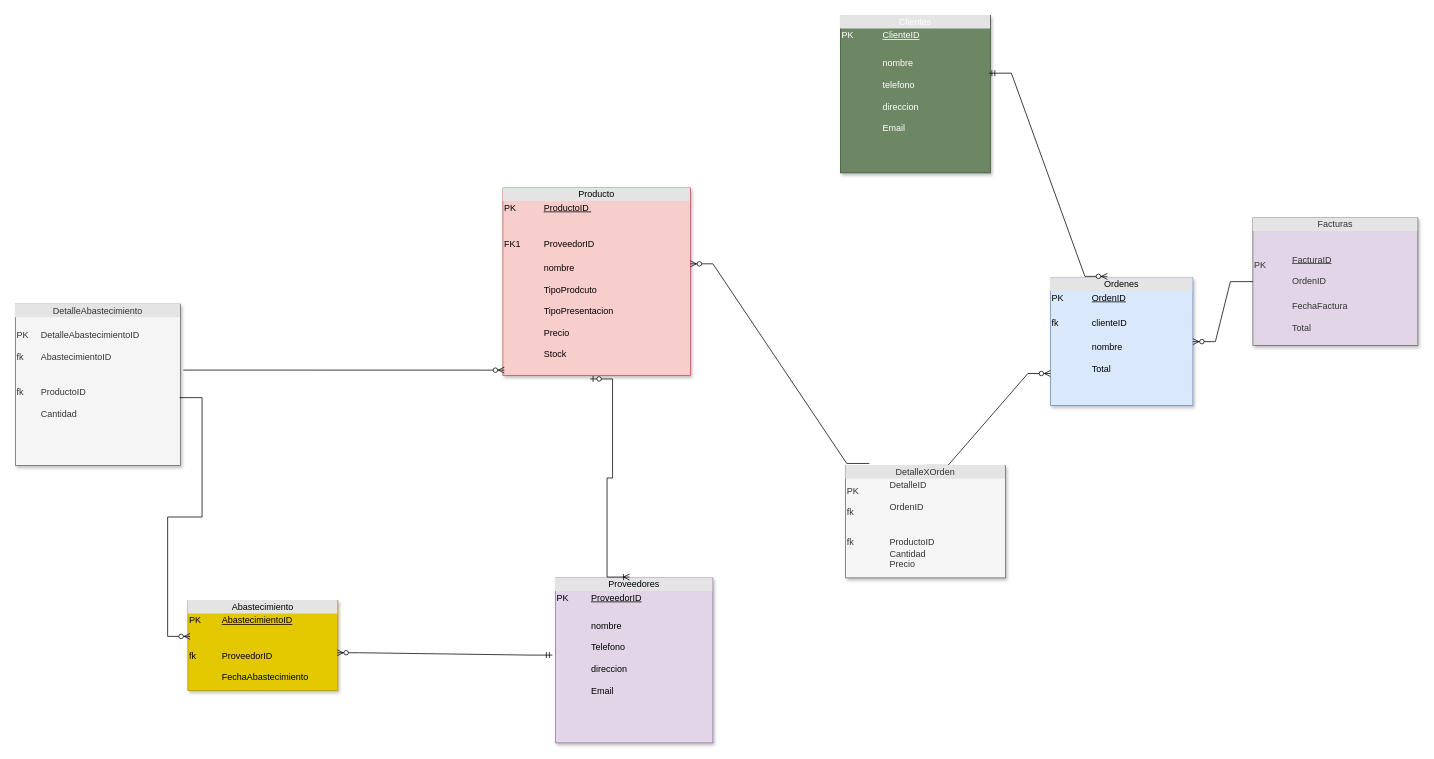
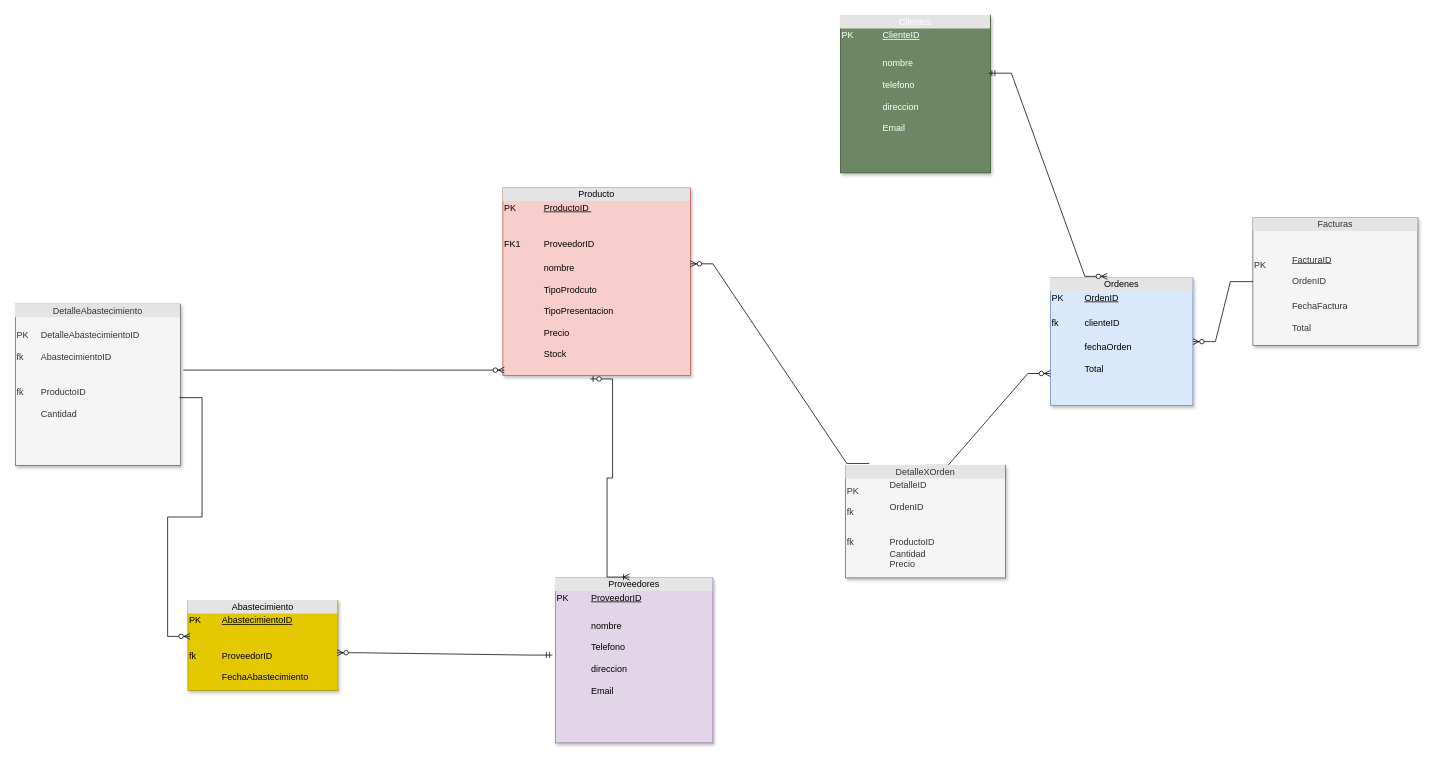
(1335, 282) -> (1335, 282)
(1073, 310) -> (1076, 310)
